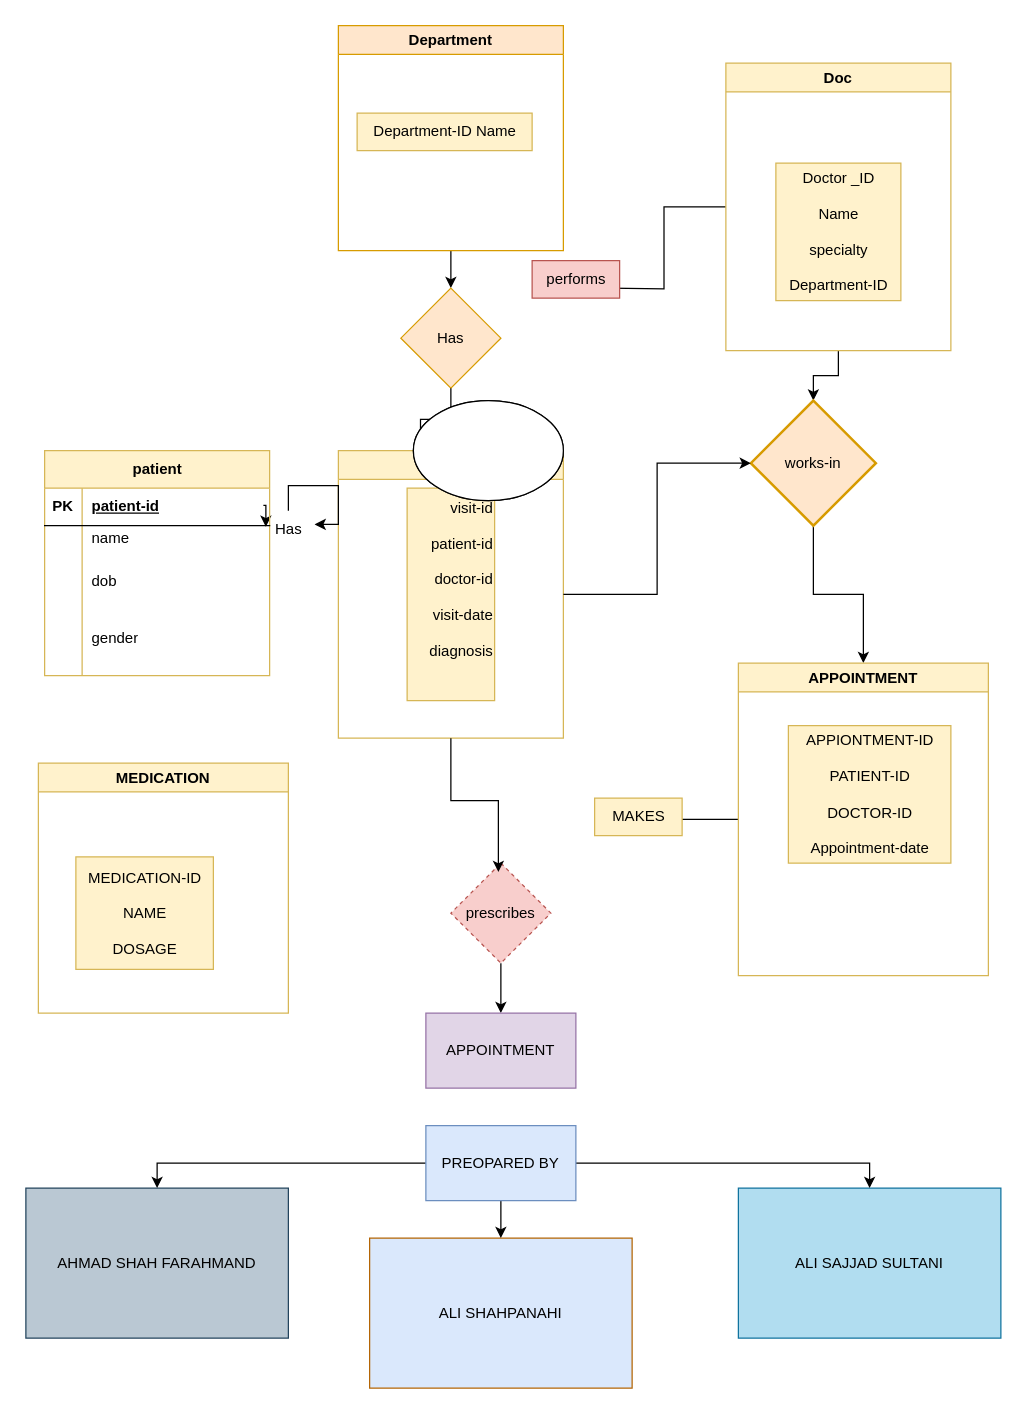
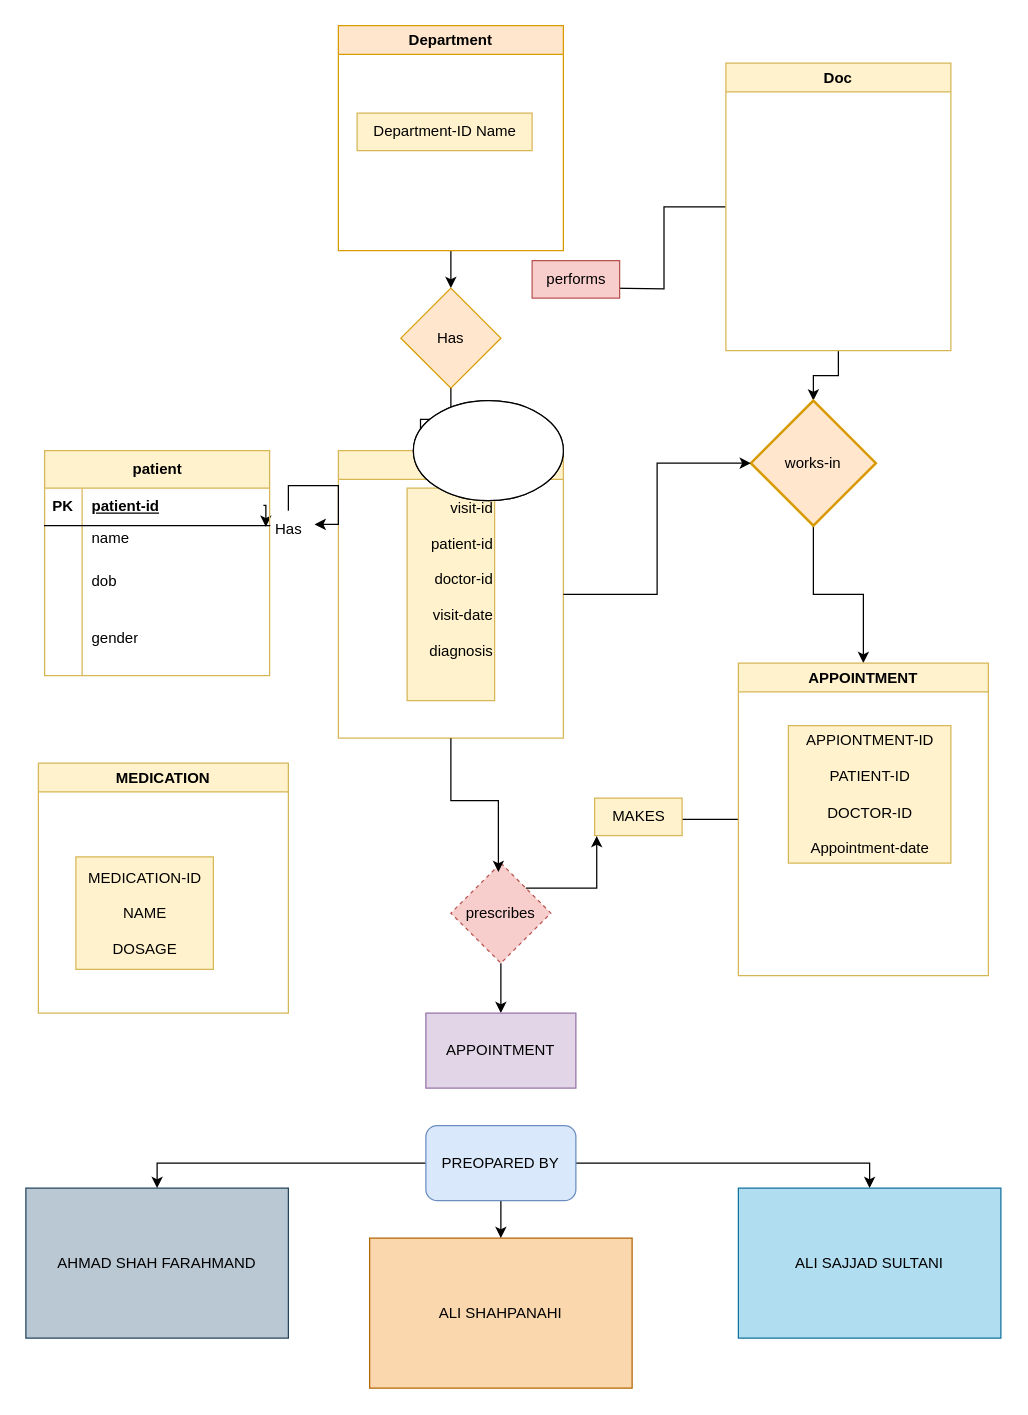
(838, 232) -> none
none -> (583, 888)
(501, 1163) -> (501, 1163)
(501, 1313) -> (501, 1313)
